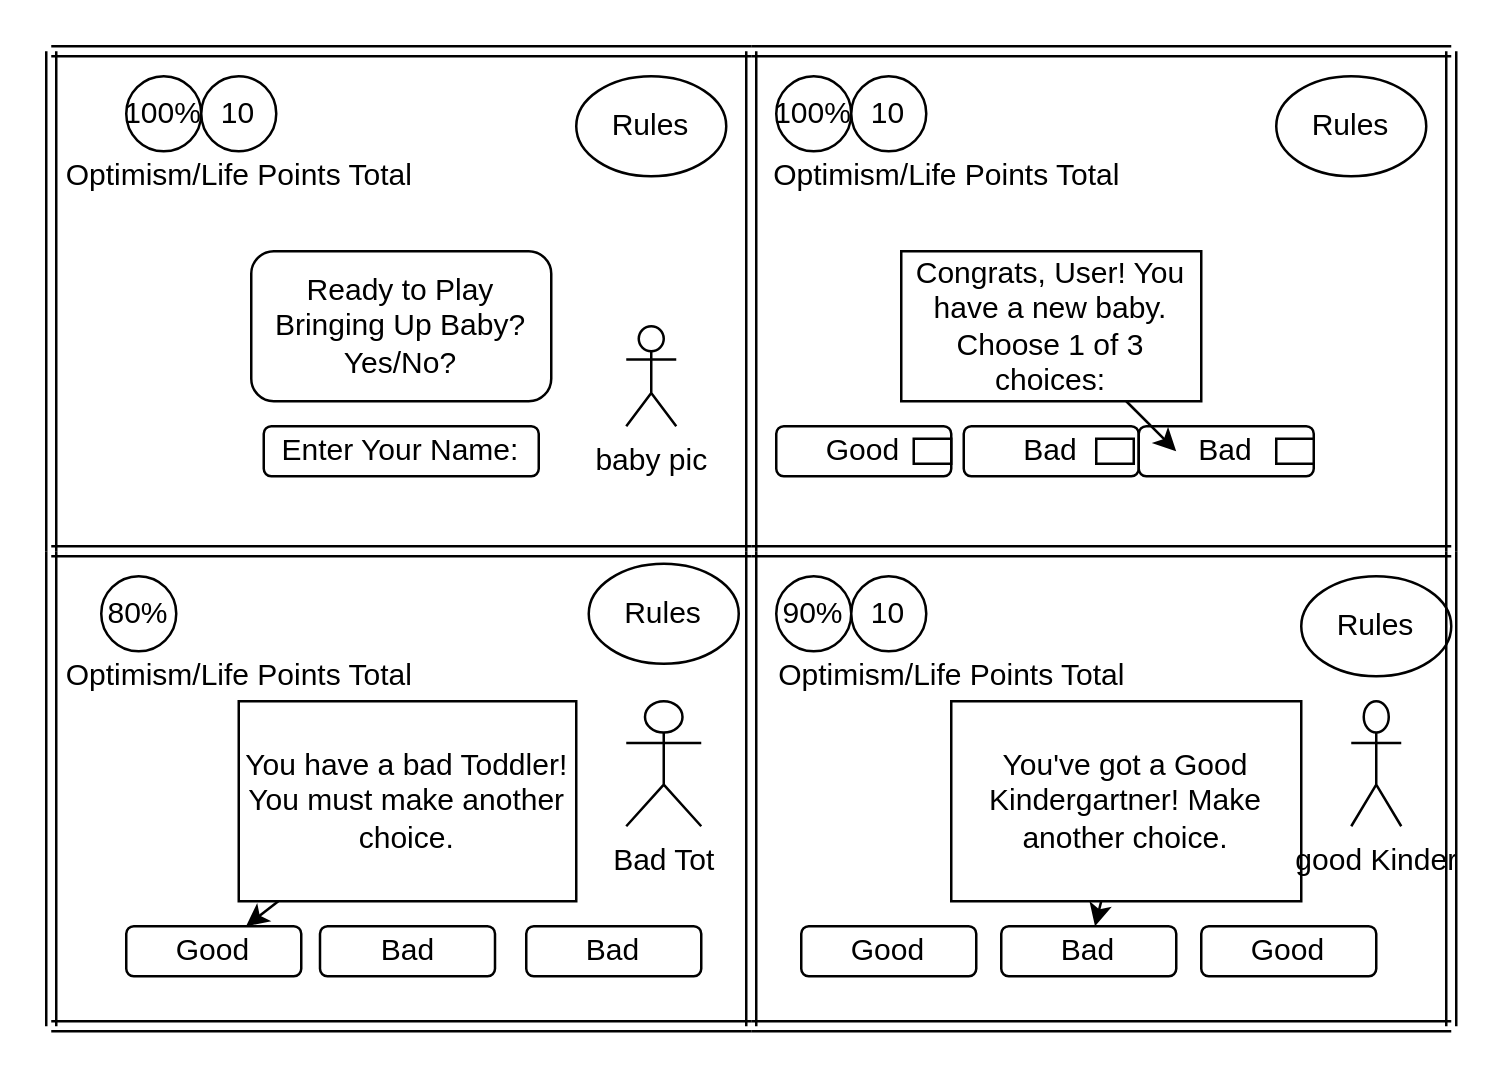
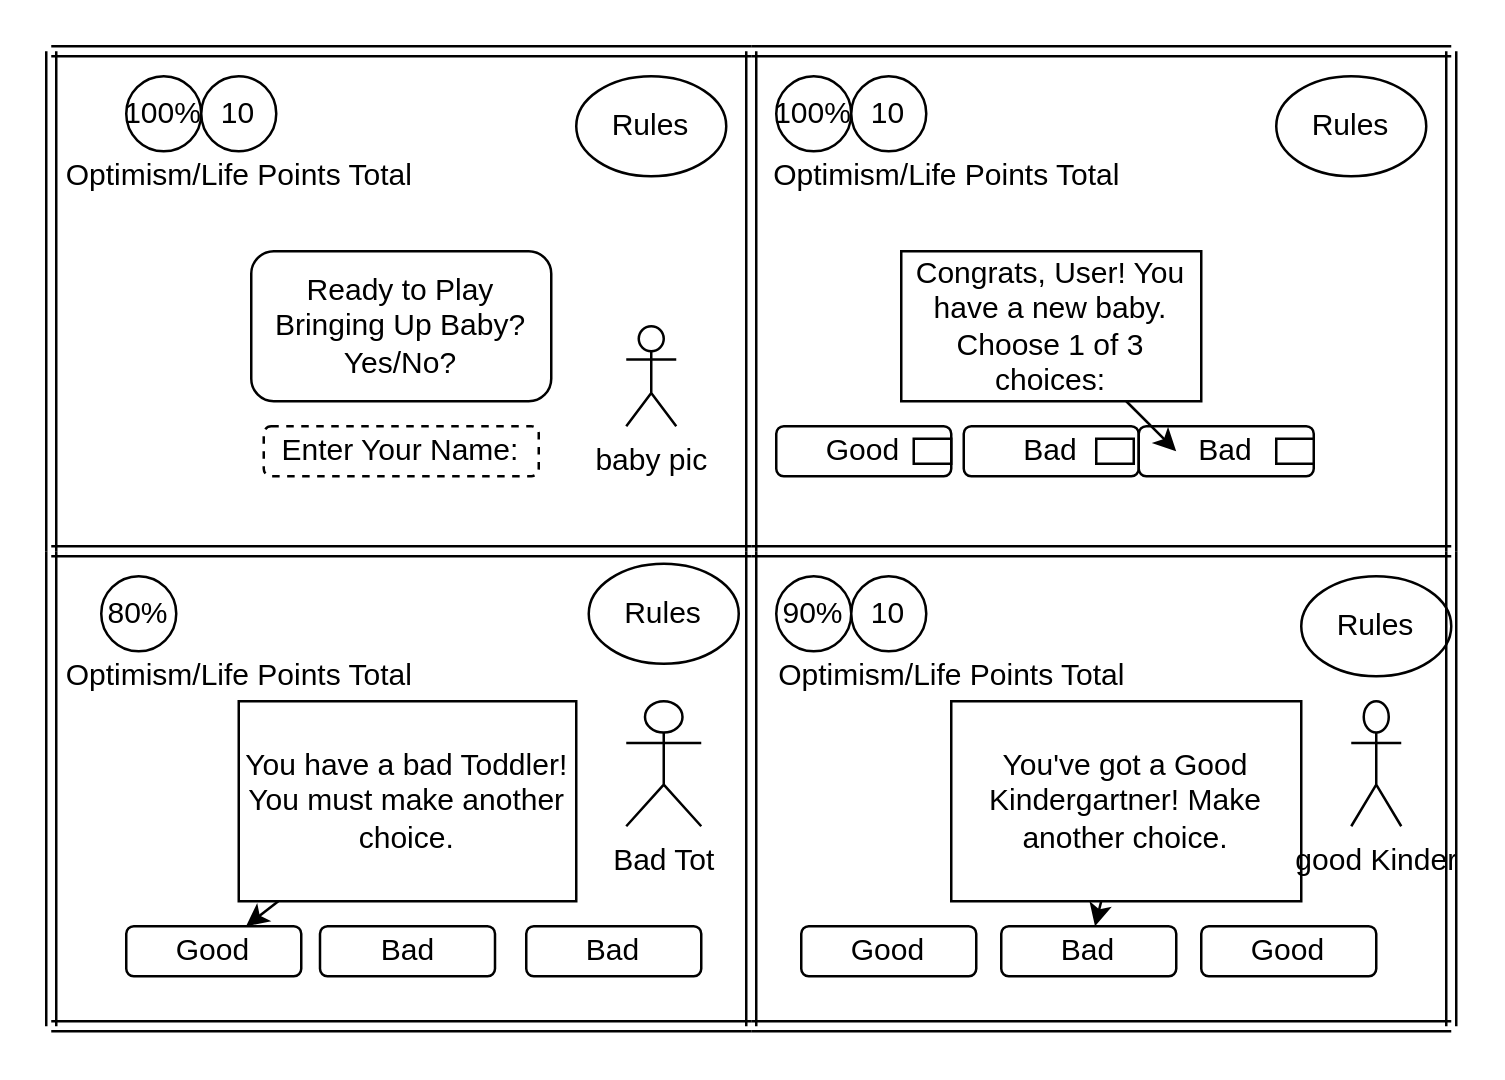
(401, 451) -> (401, 451)
